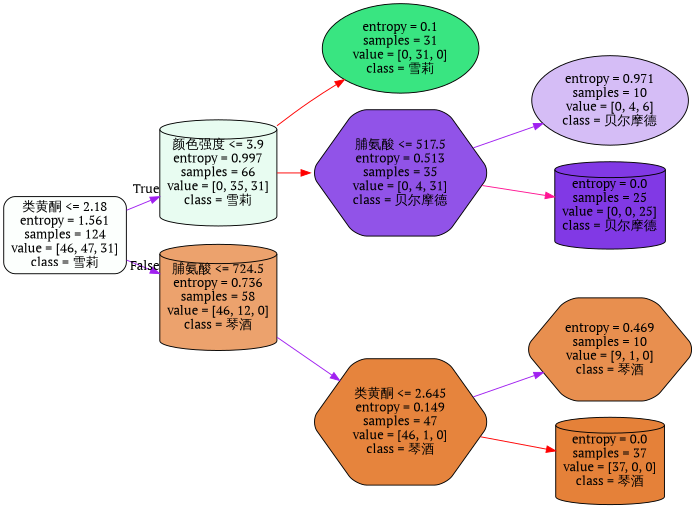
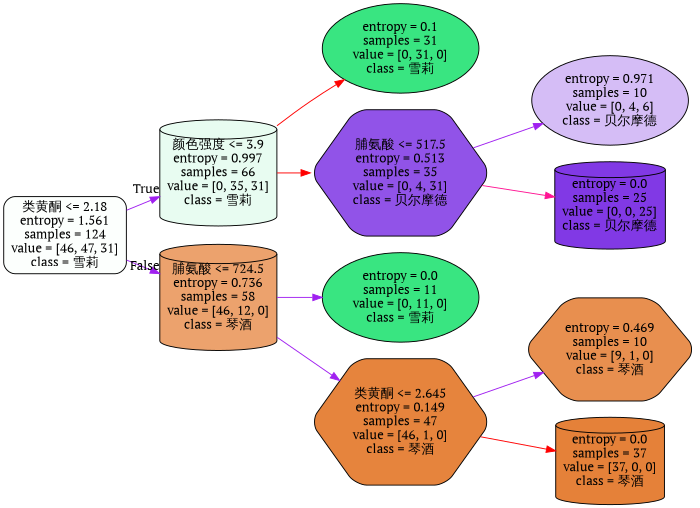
none -> (401, 297)
